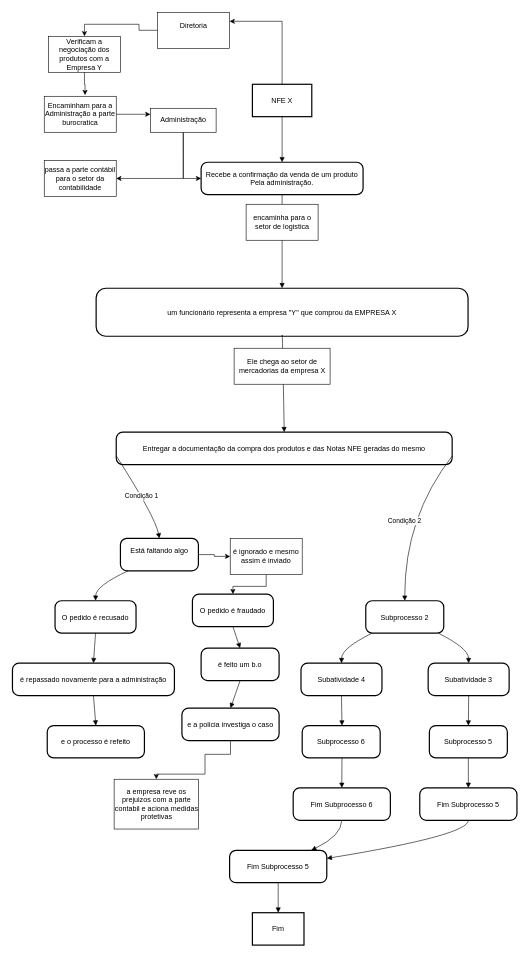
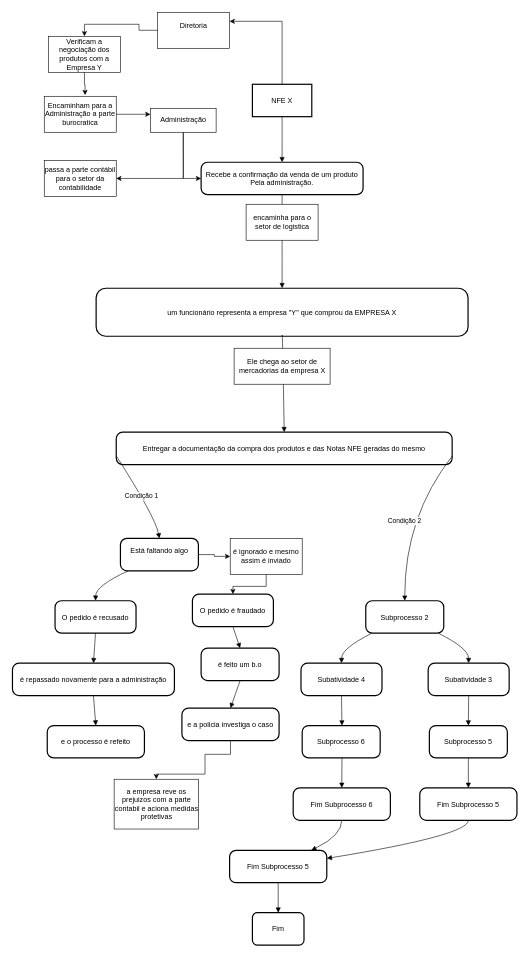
(278, 929) -> (278, 929)
